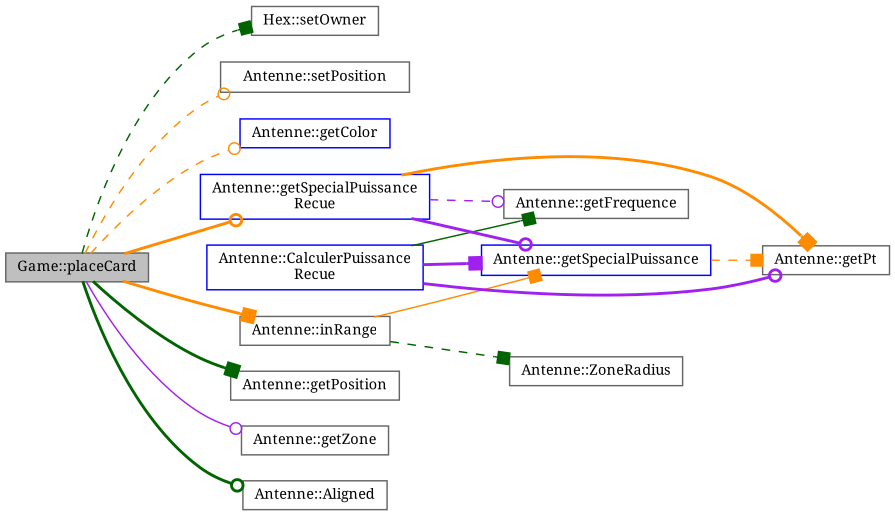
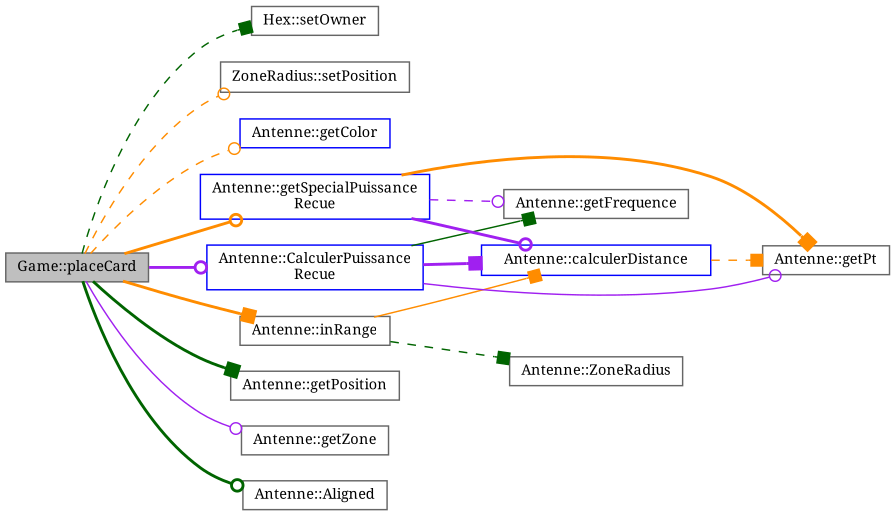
(315, 77) -> (315, 77)
(596, 260) -> (596, 260)
none -> (172, 267)
(597, 295) -> (597, 295)
